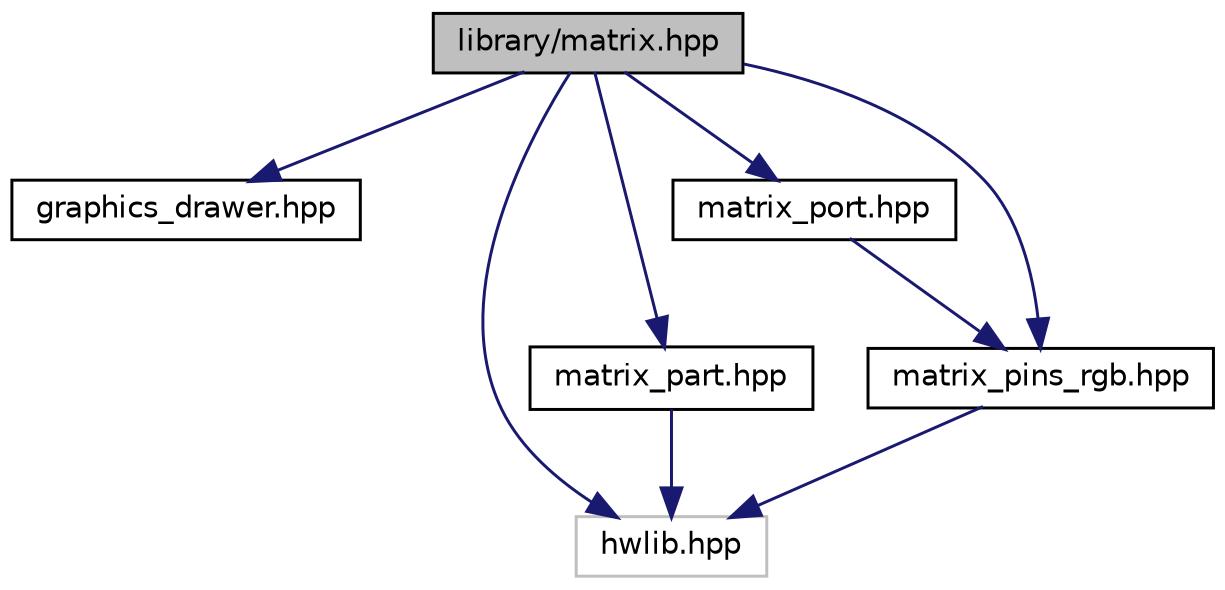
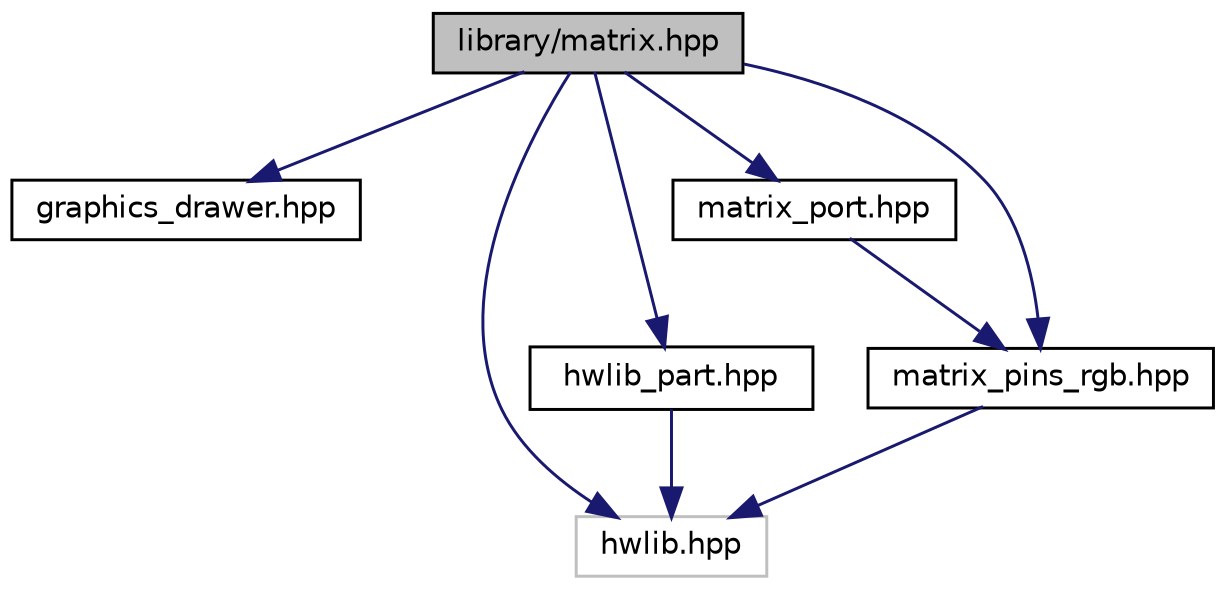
(671, 378) -> (671, 378)
